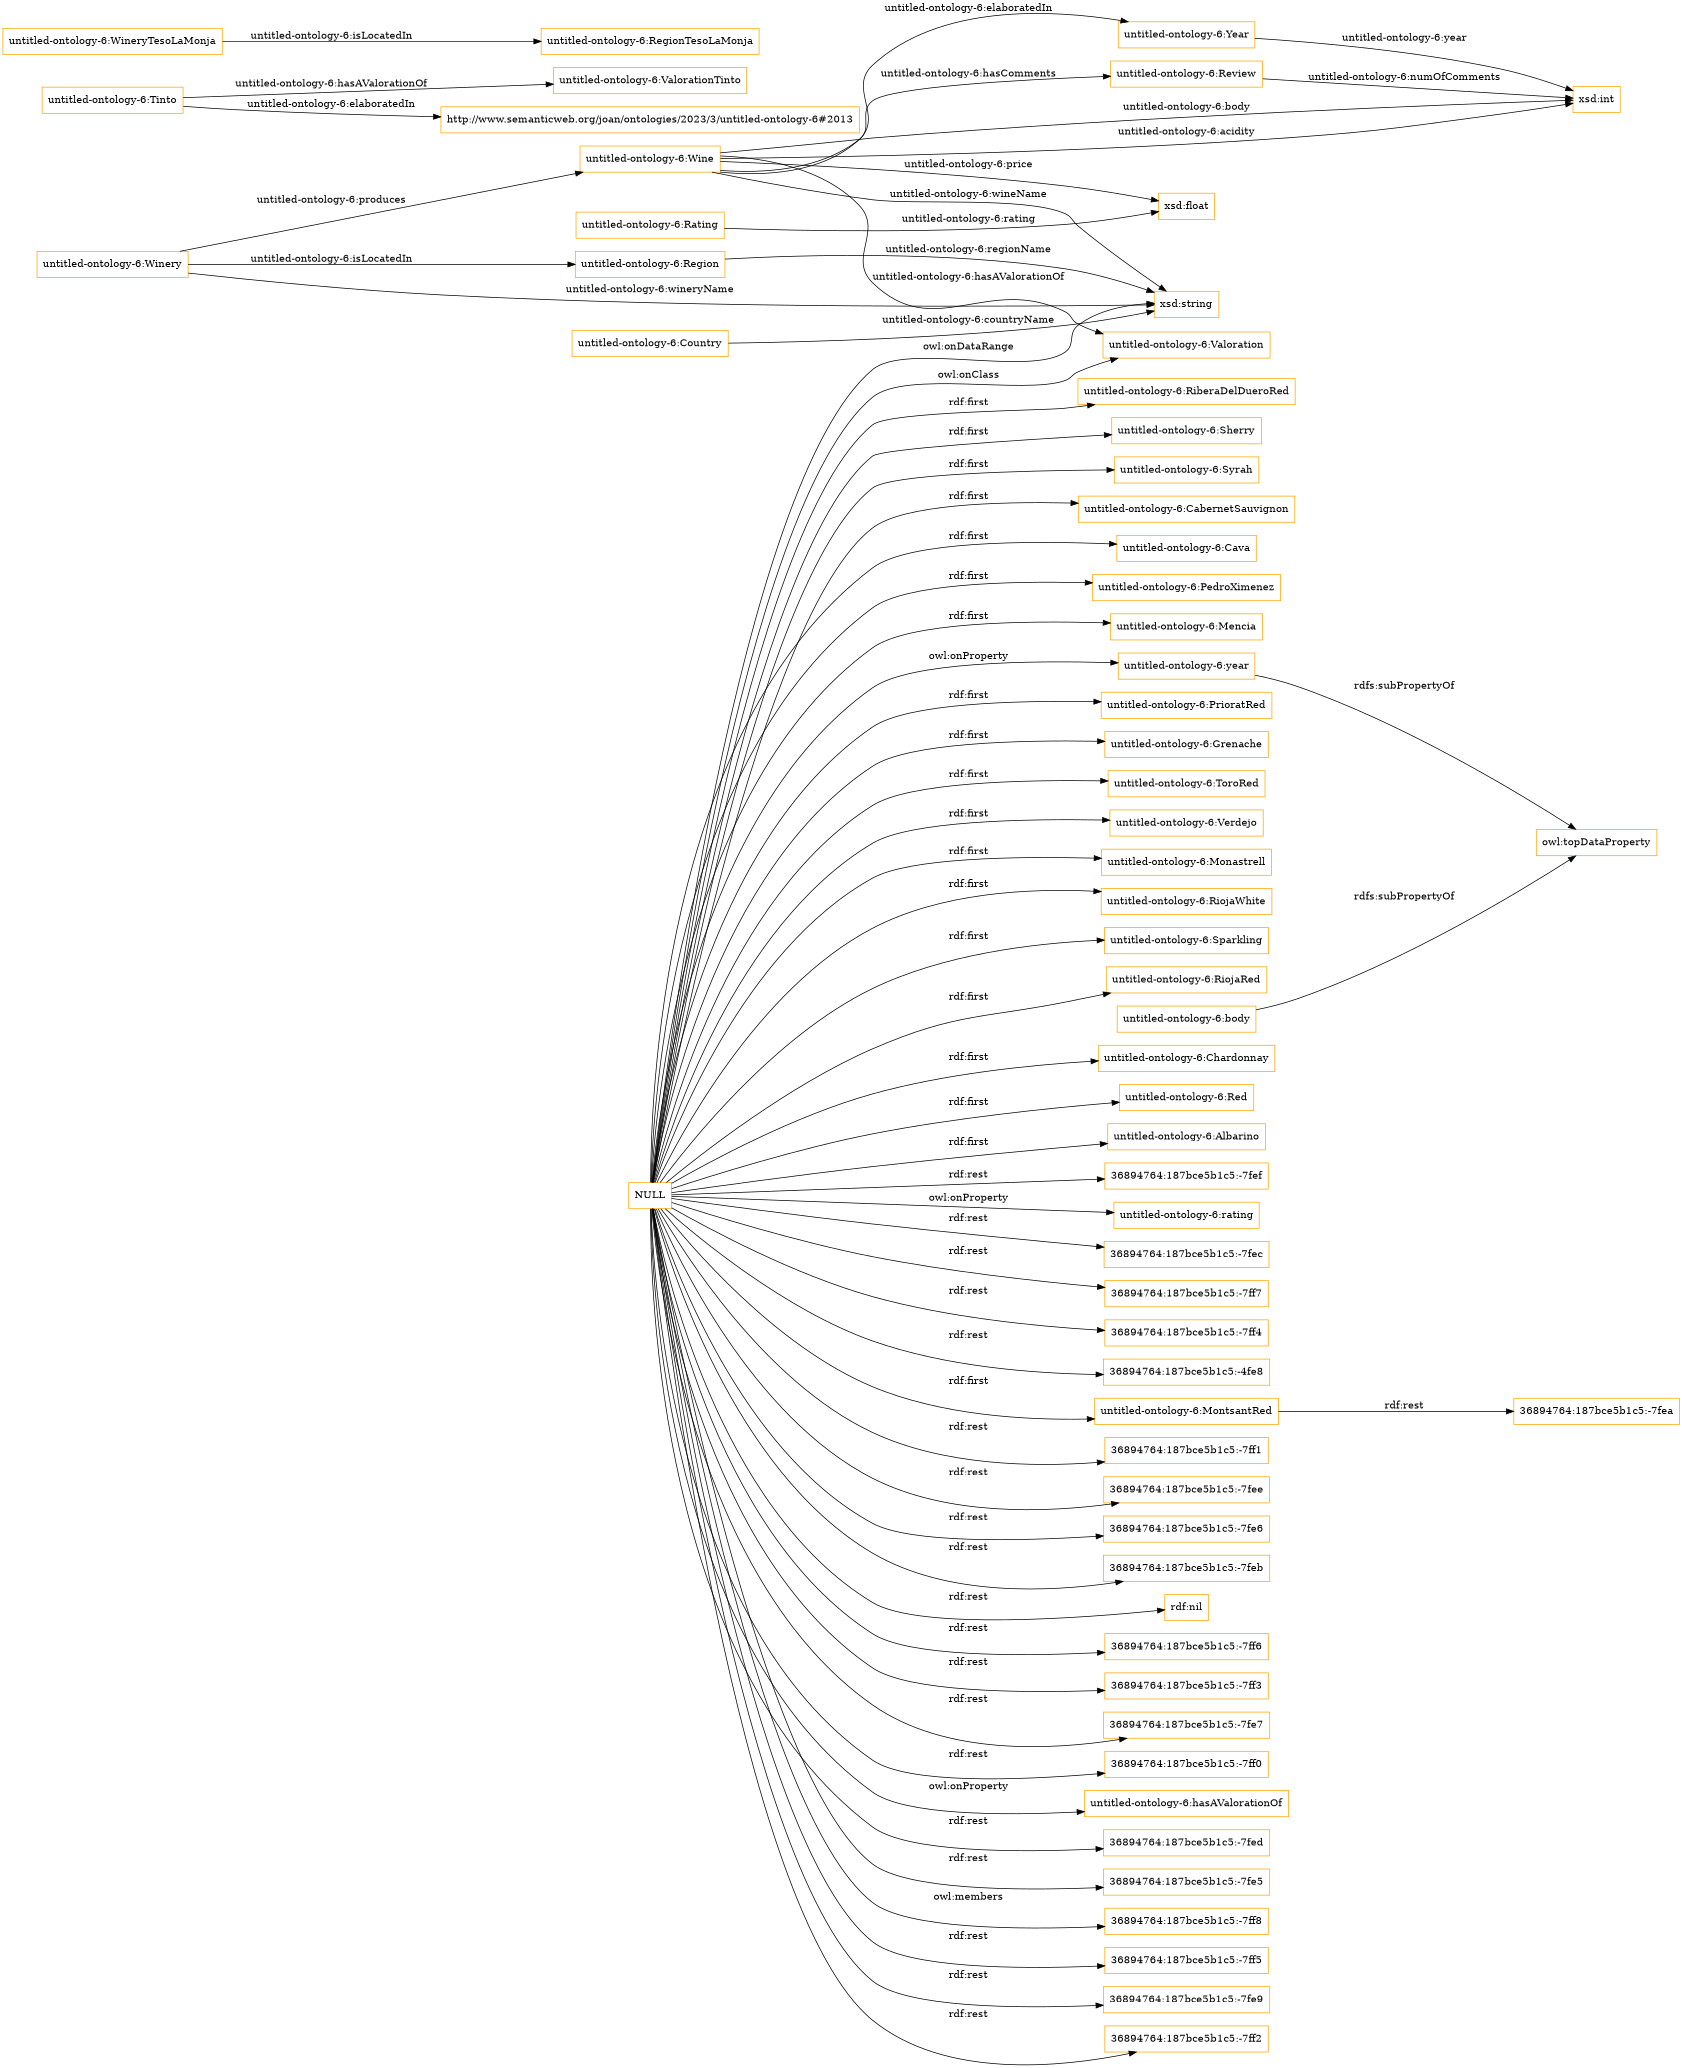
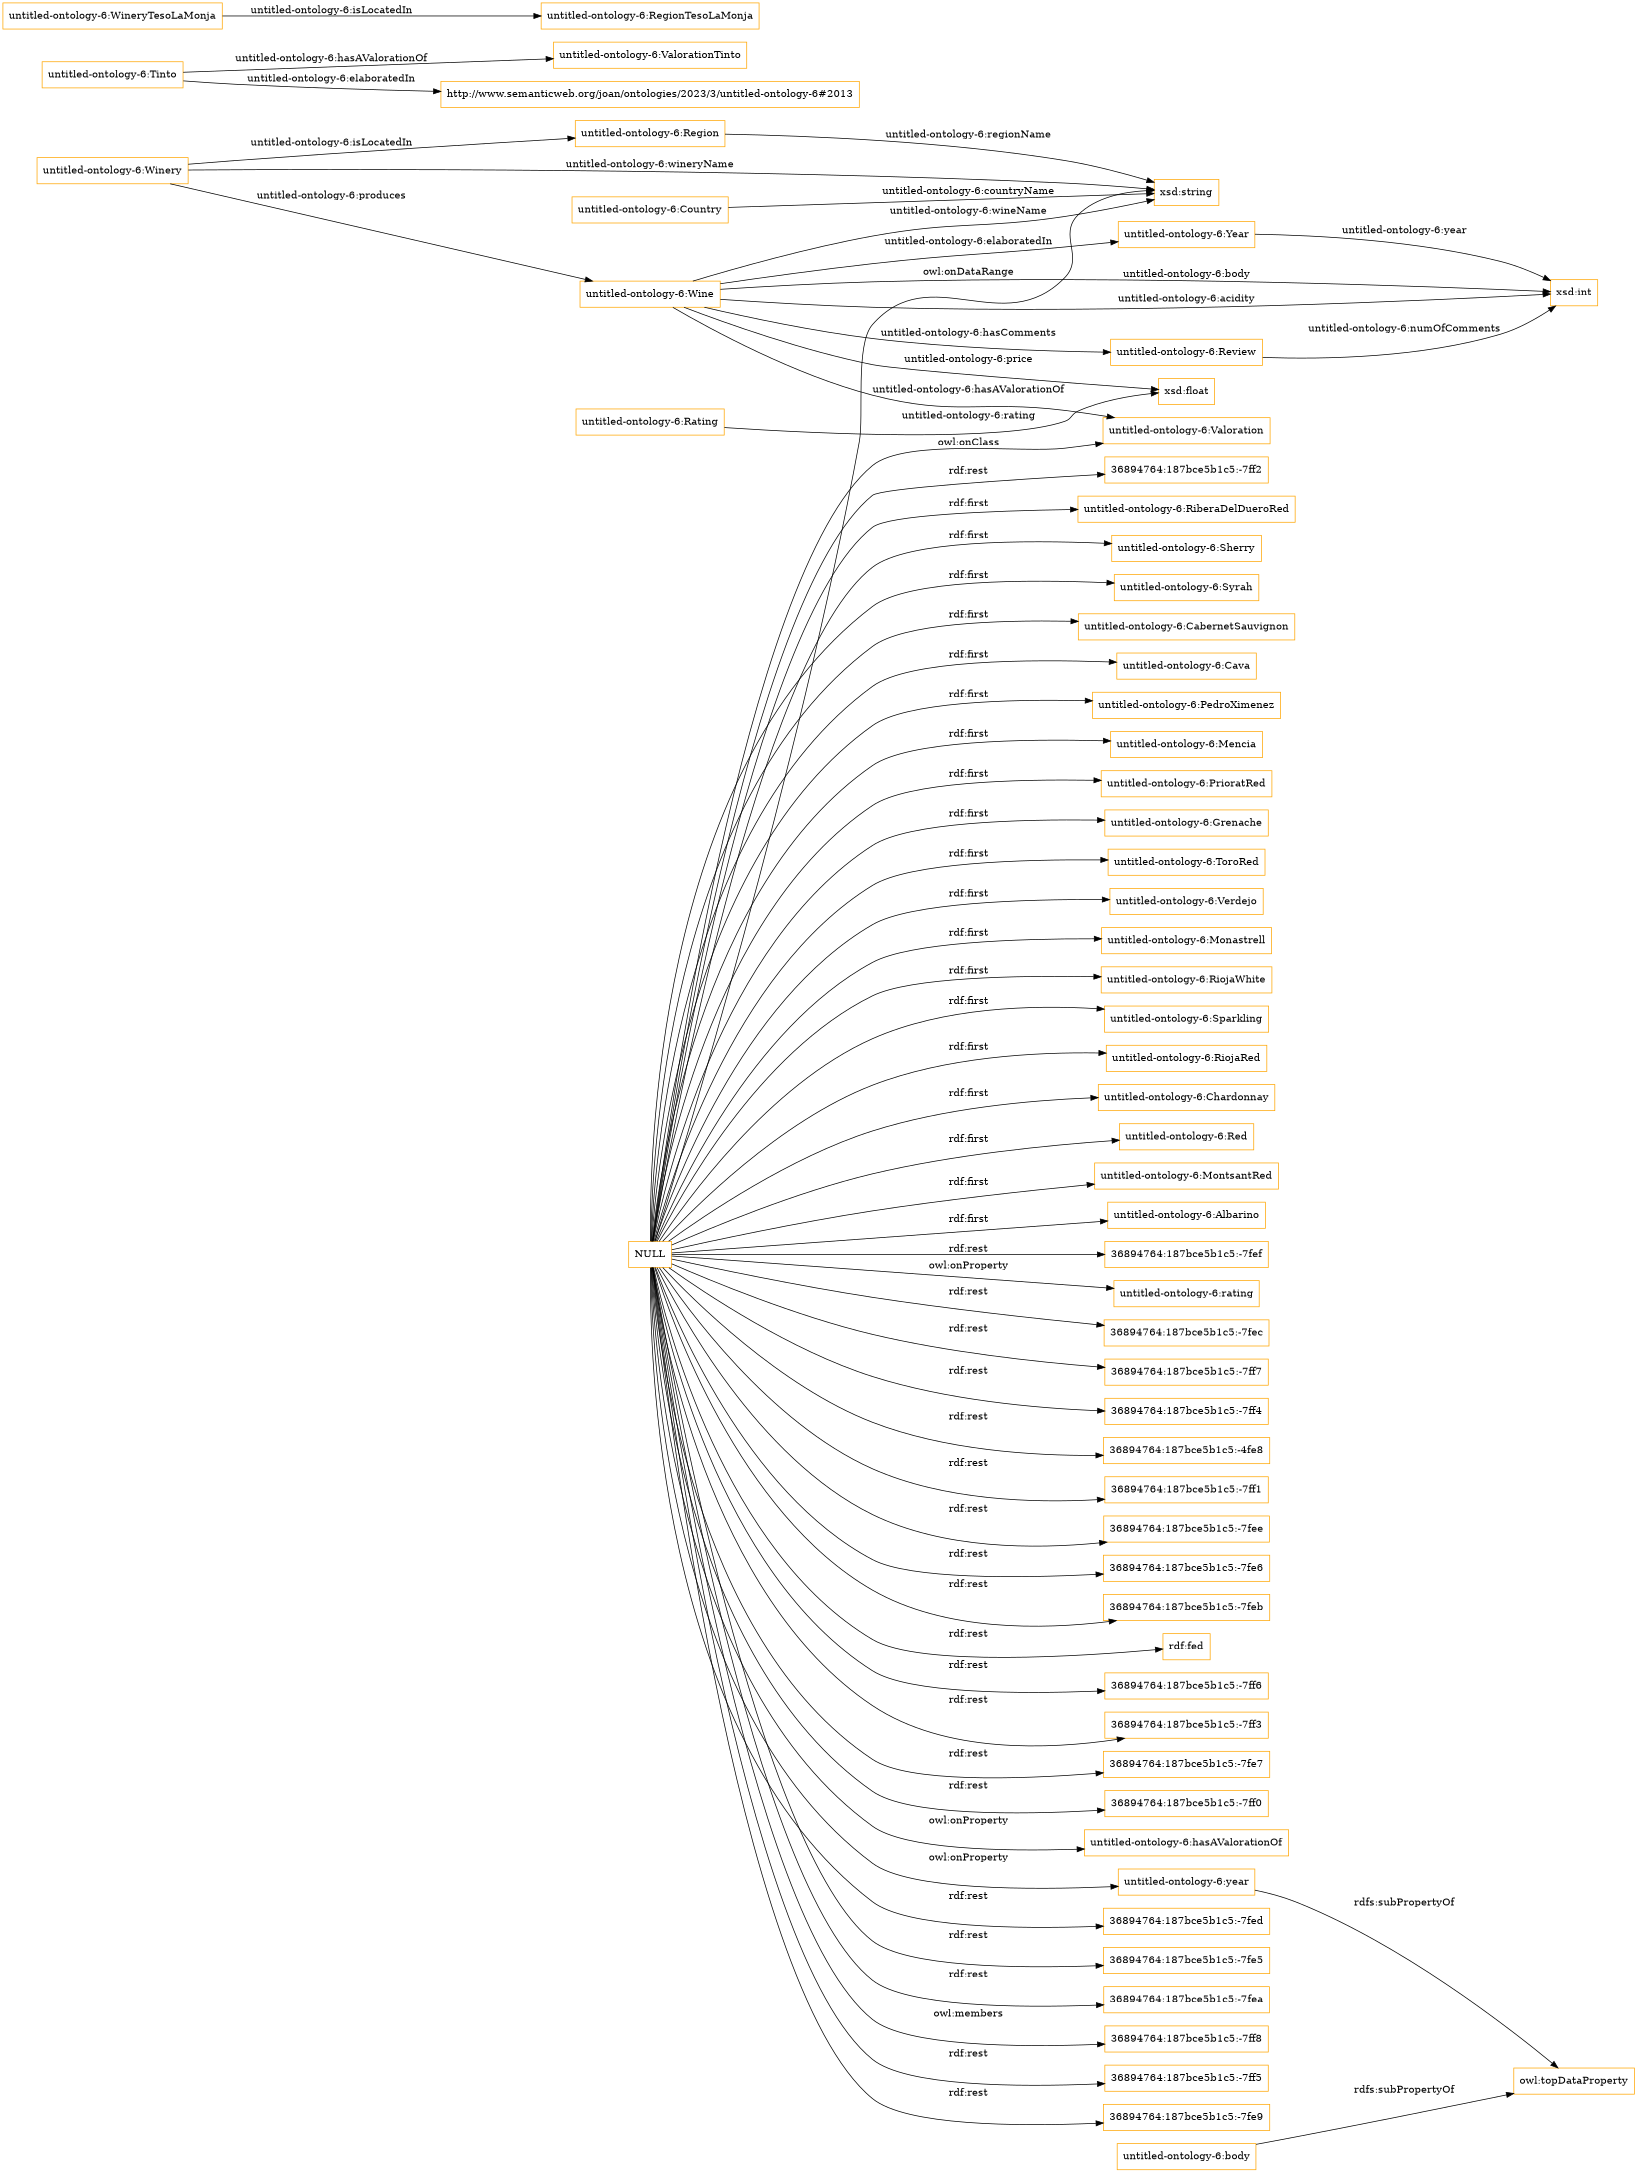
(1392, 1411) -> (757, 1747)
(1187, 1608) -> (1187, 1647)
